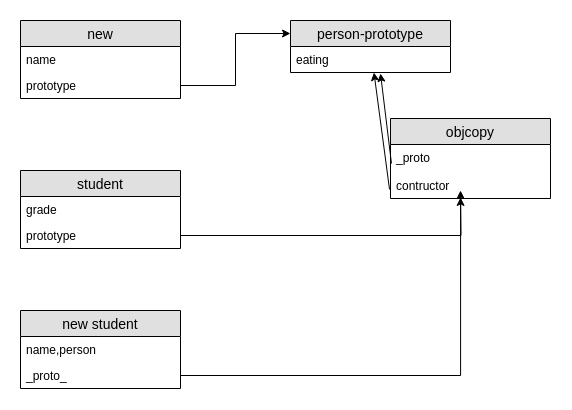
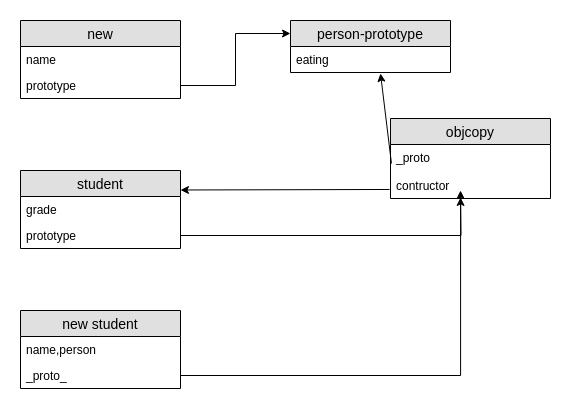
(382, 135) -> (288, 190)
